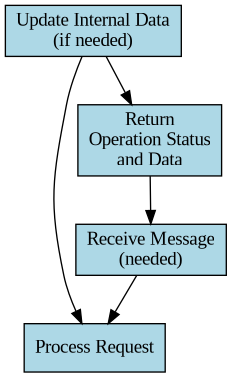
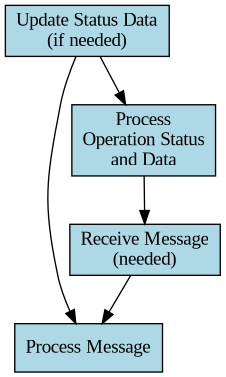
(93, 31) -> (87, 31)
(150, 140) -> (144, 140)
(95, 348) -> (89, 348)
